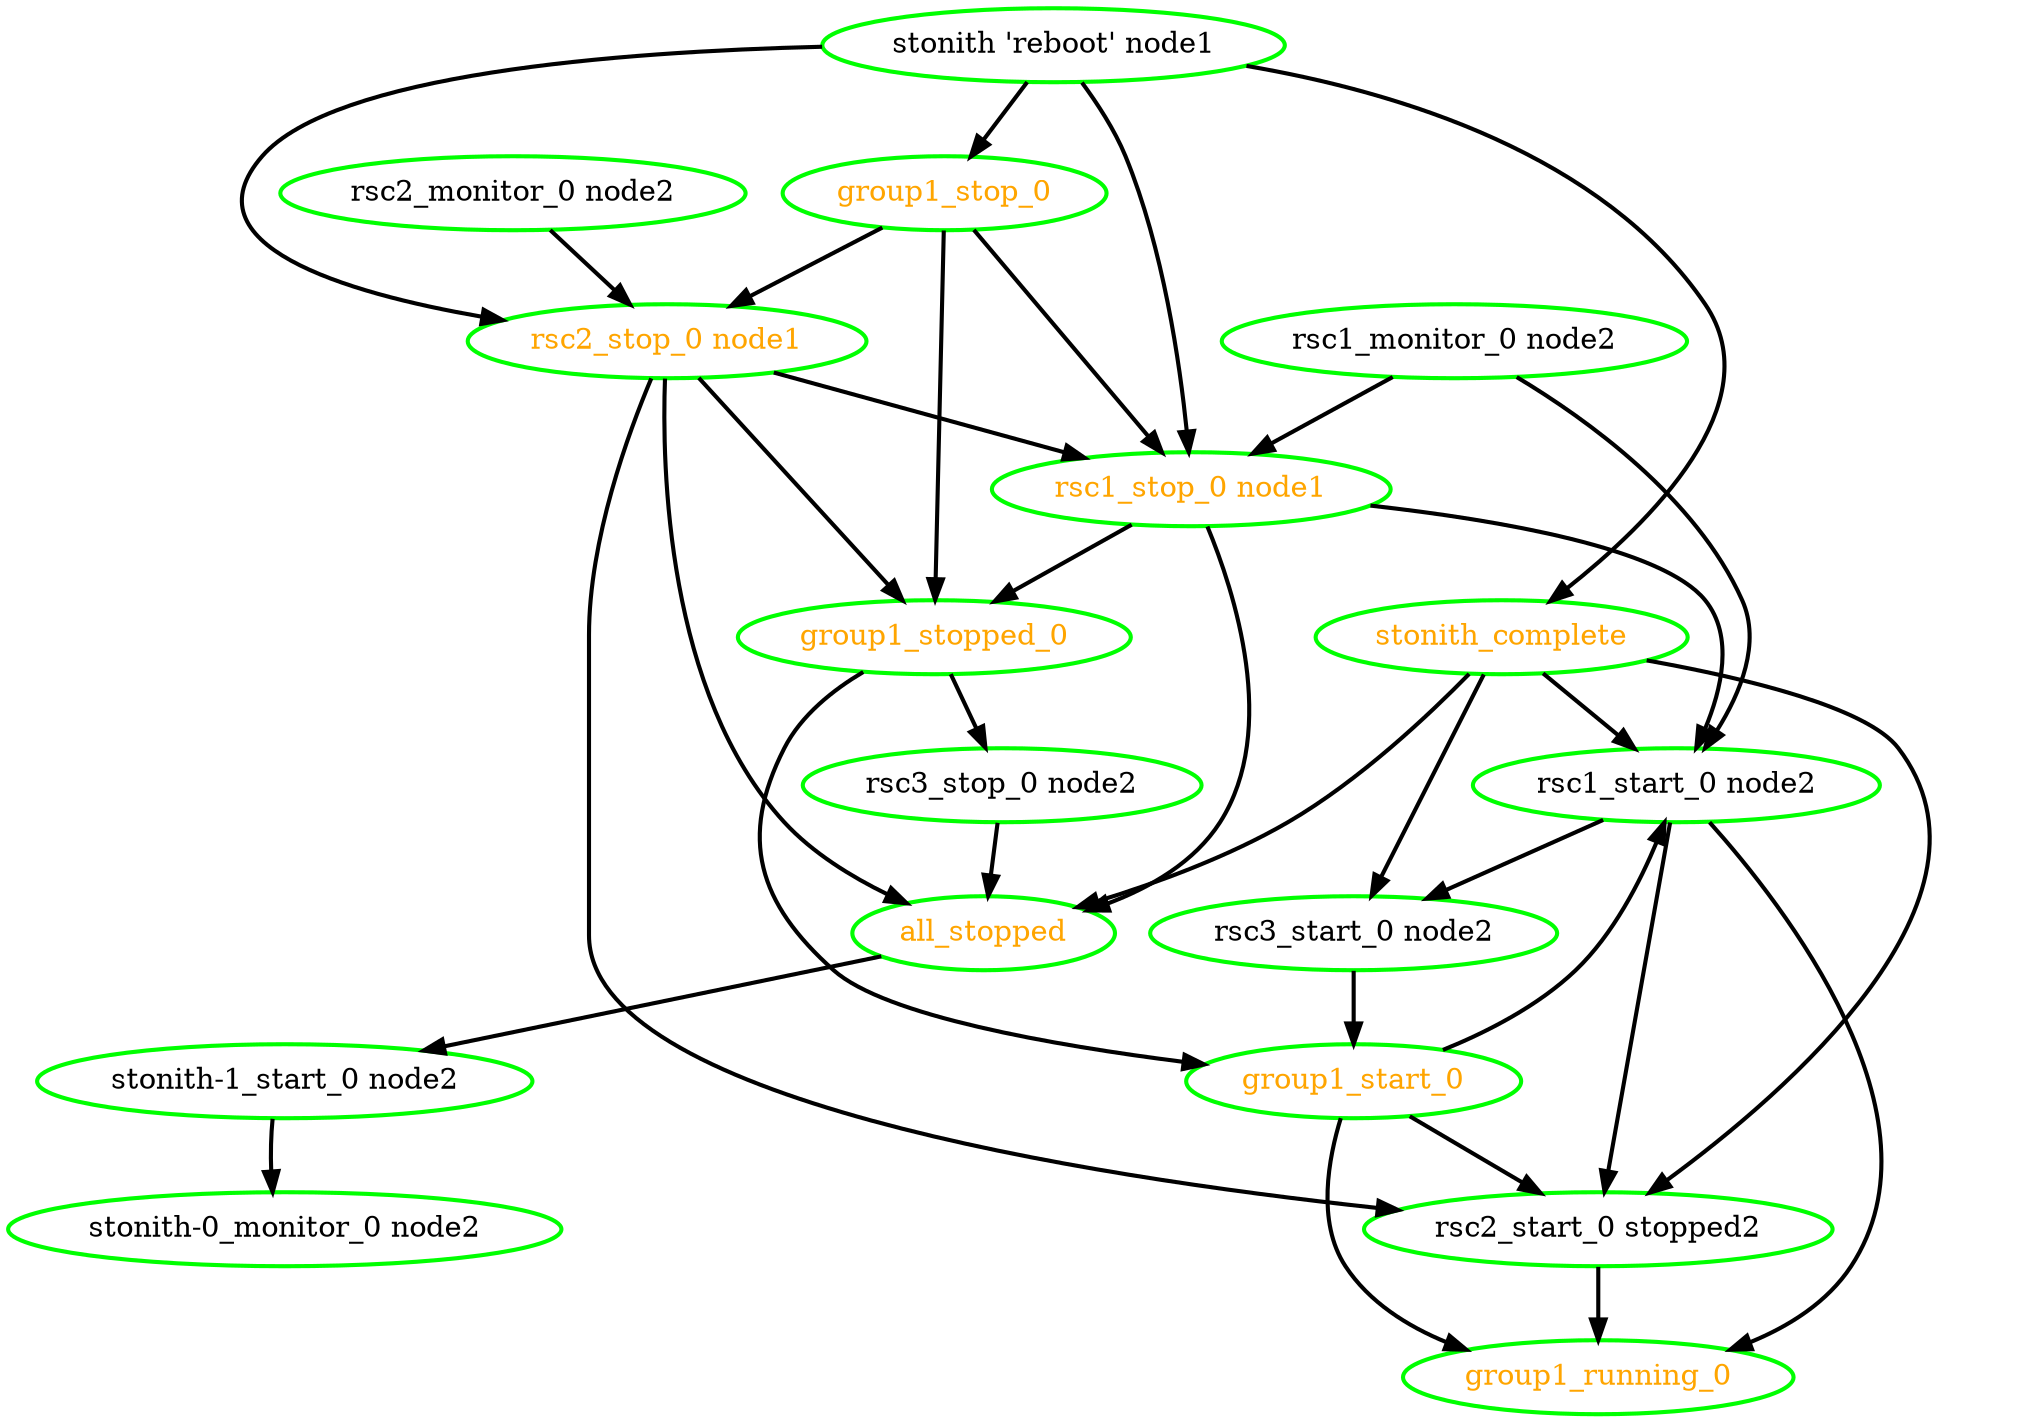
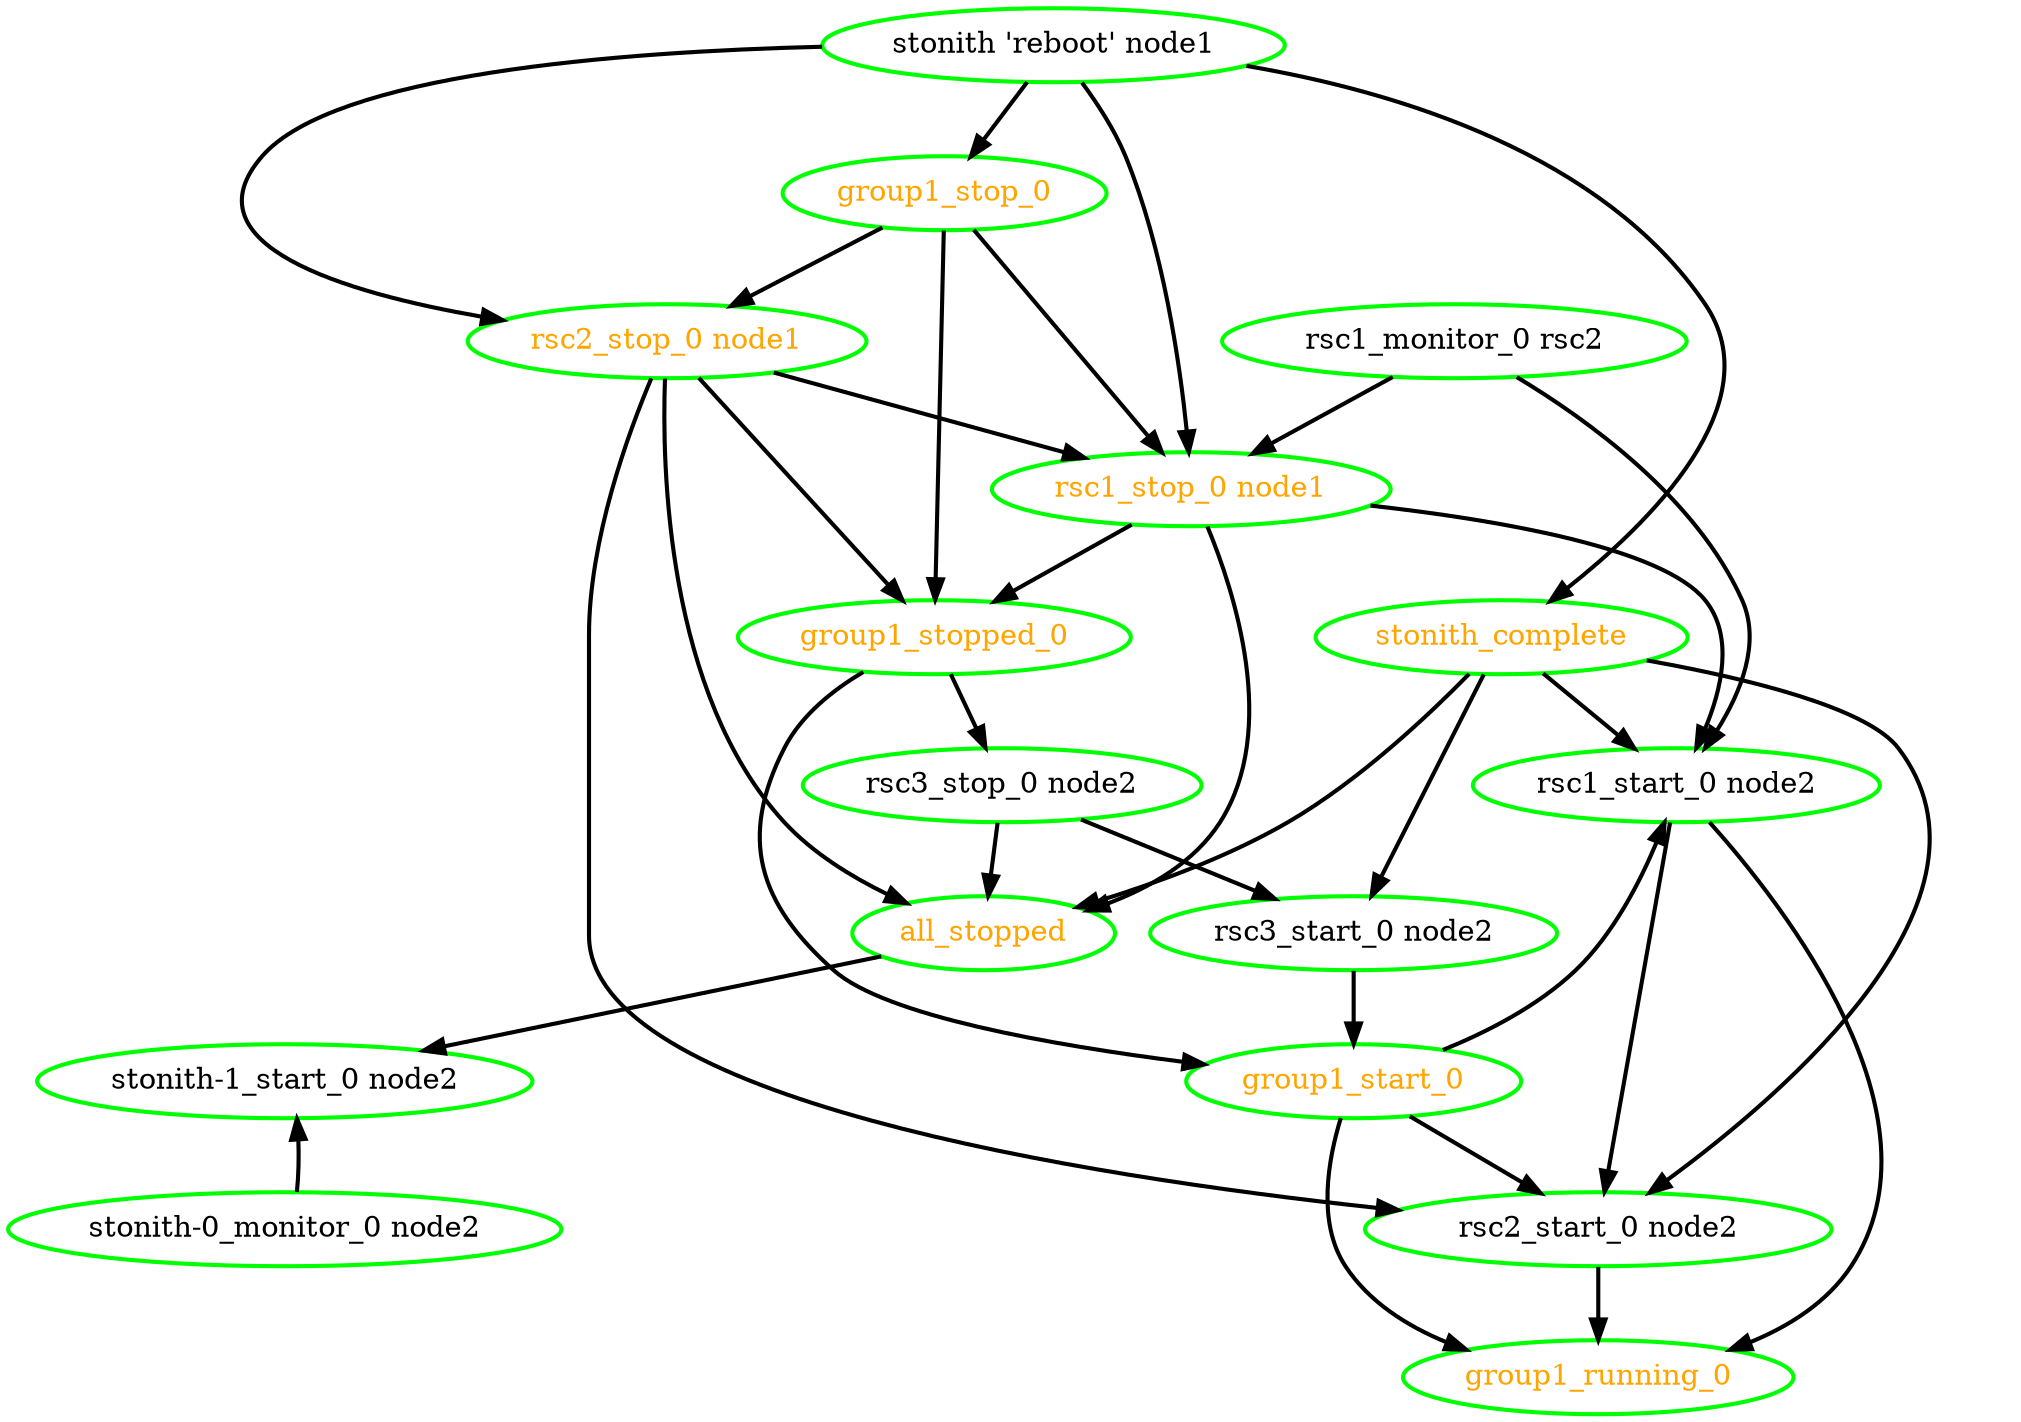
(513, 193) -> none
(1454, 341) -> (1454, 341)
(1524, 855) -> (1168, 855)
(271, 1145) -> (299, 1166)
(1598, 1229) -> (1598, 1229)
